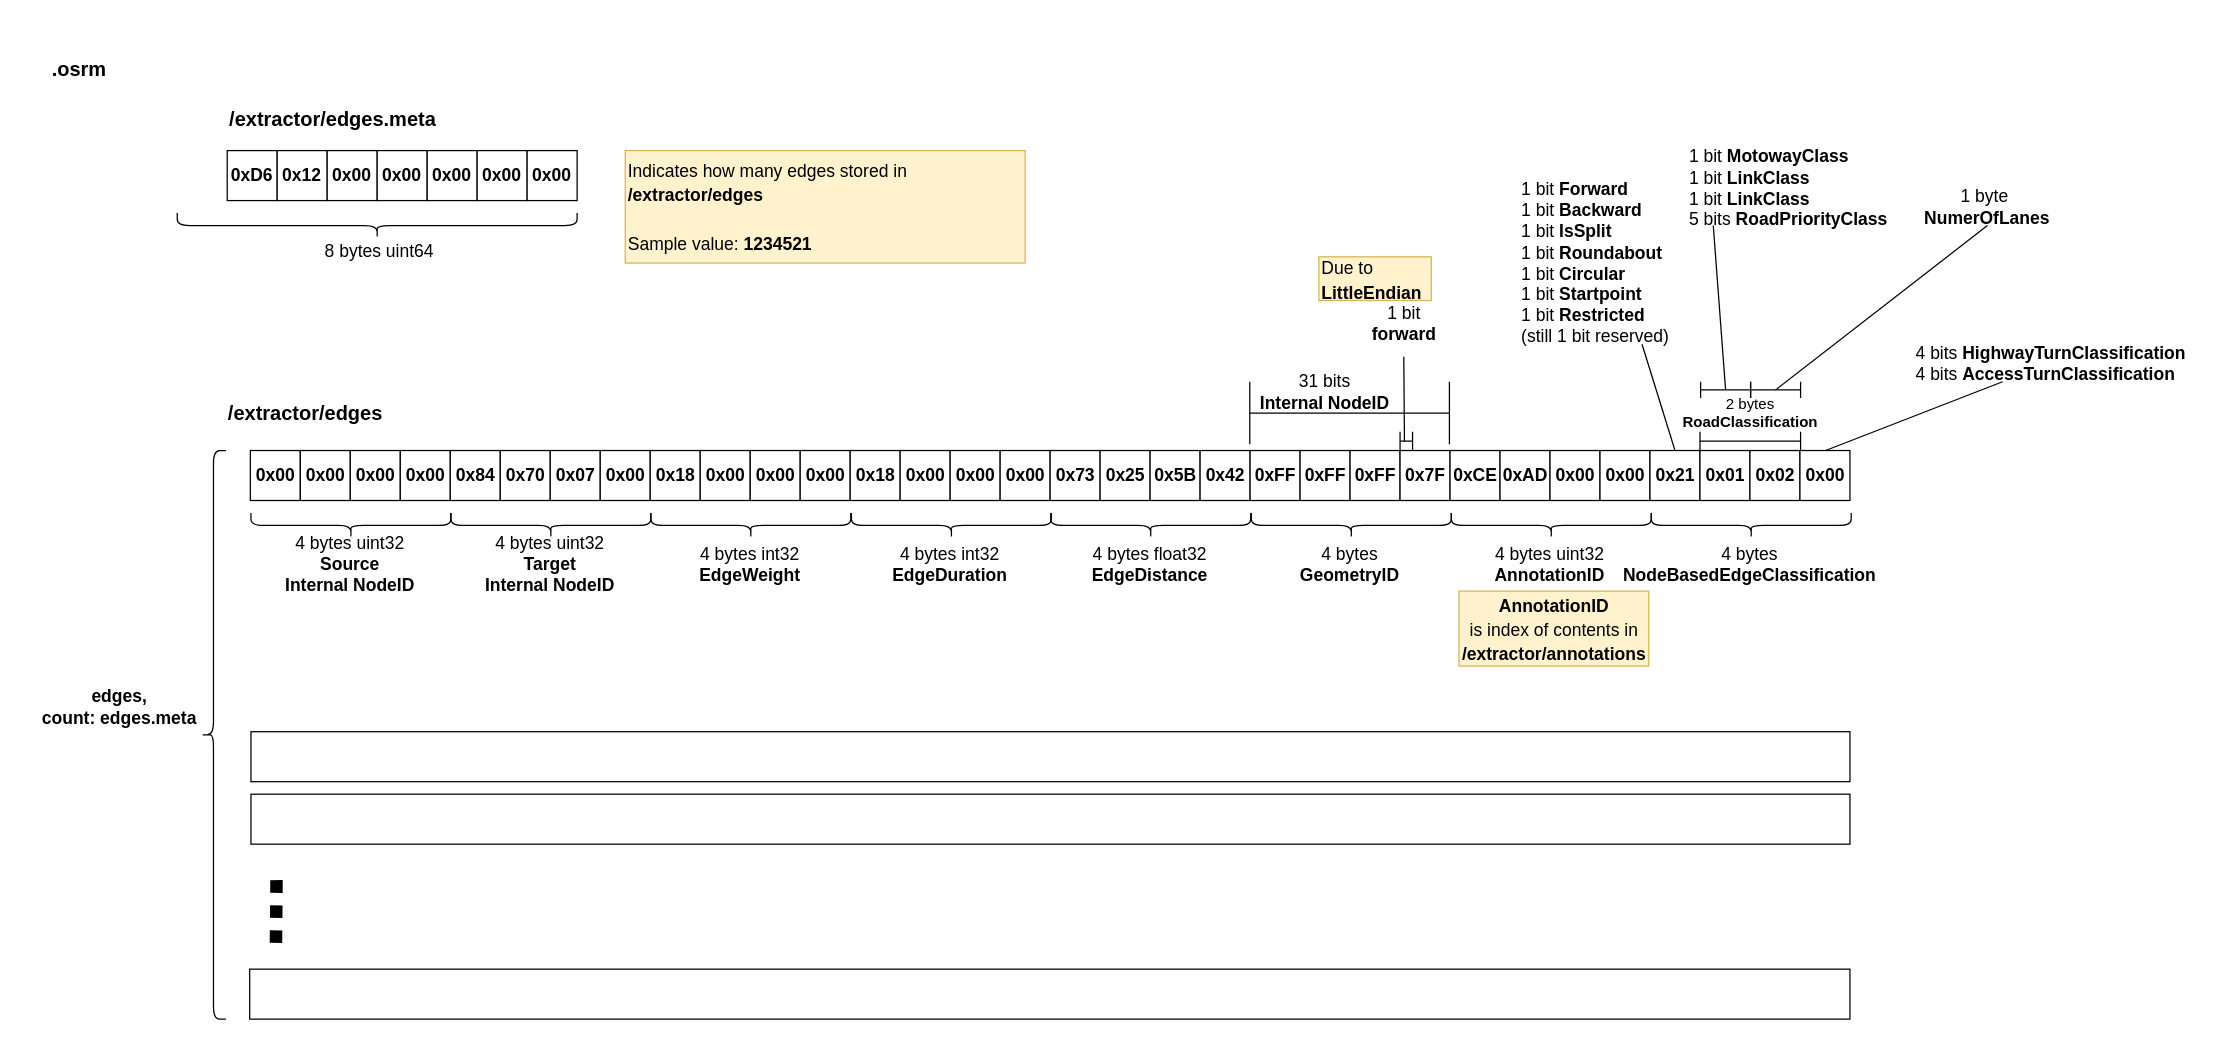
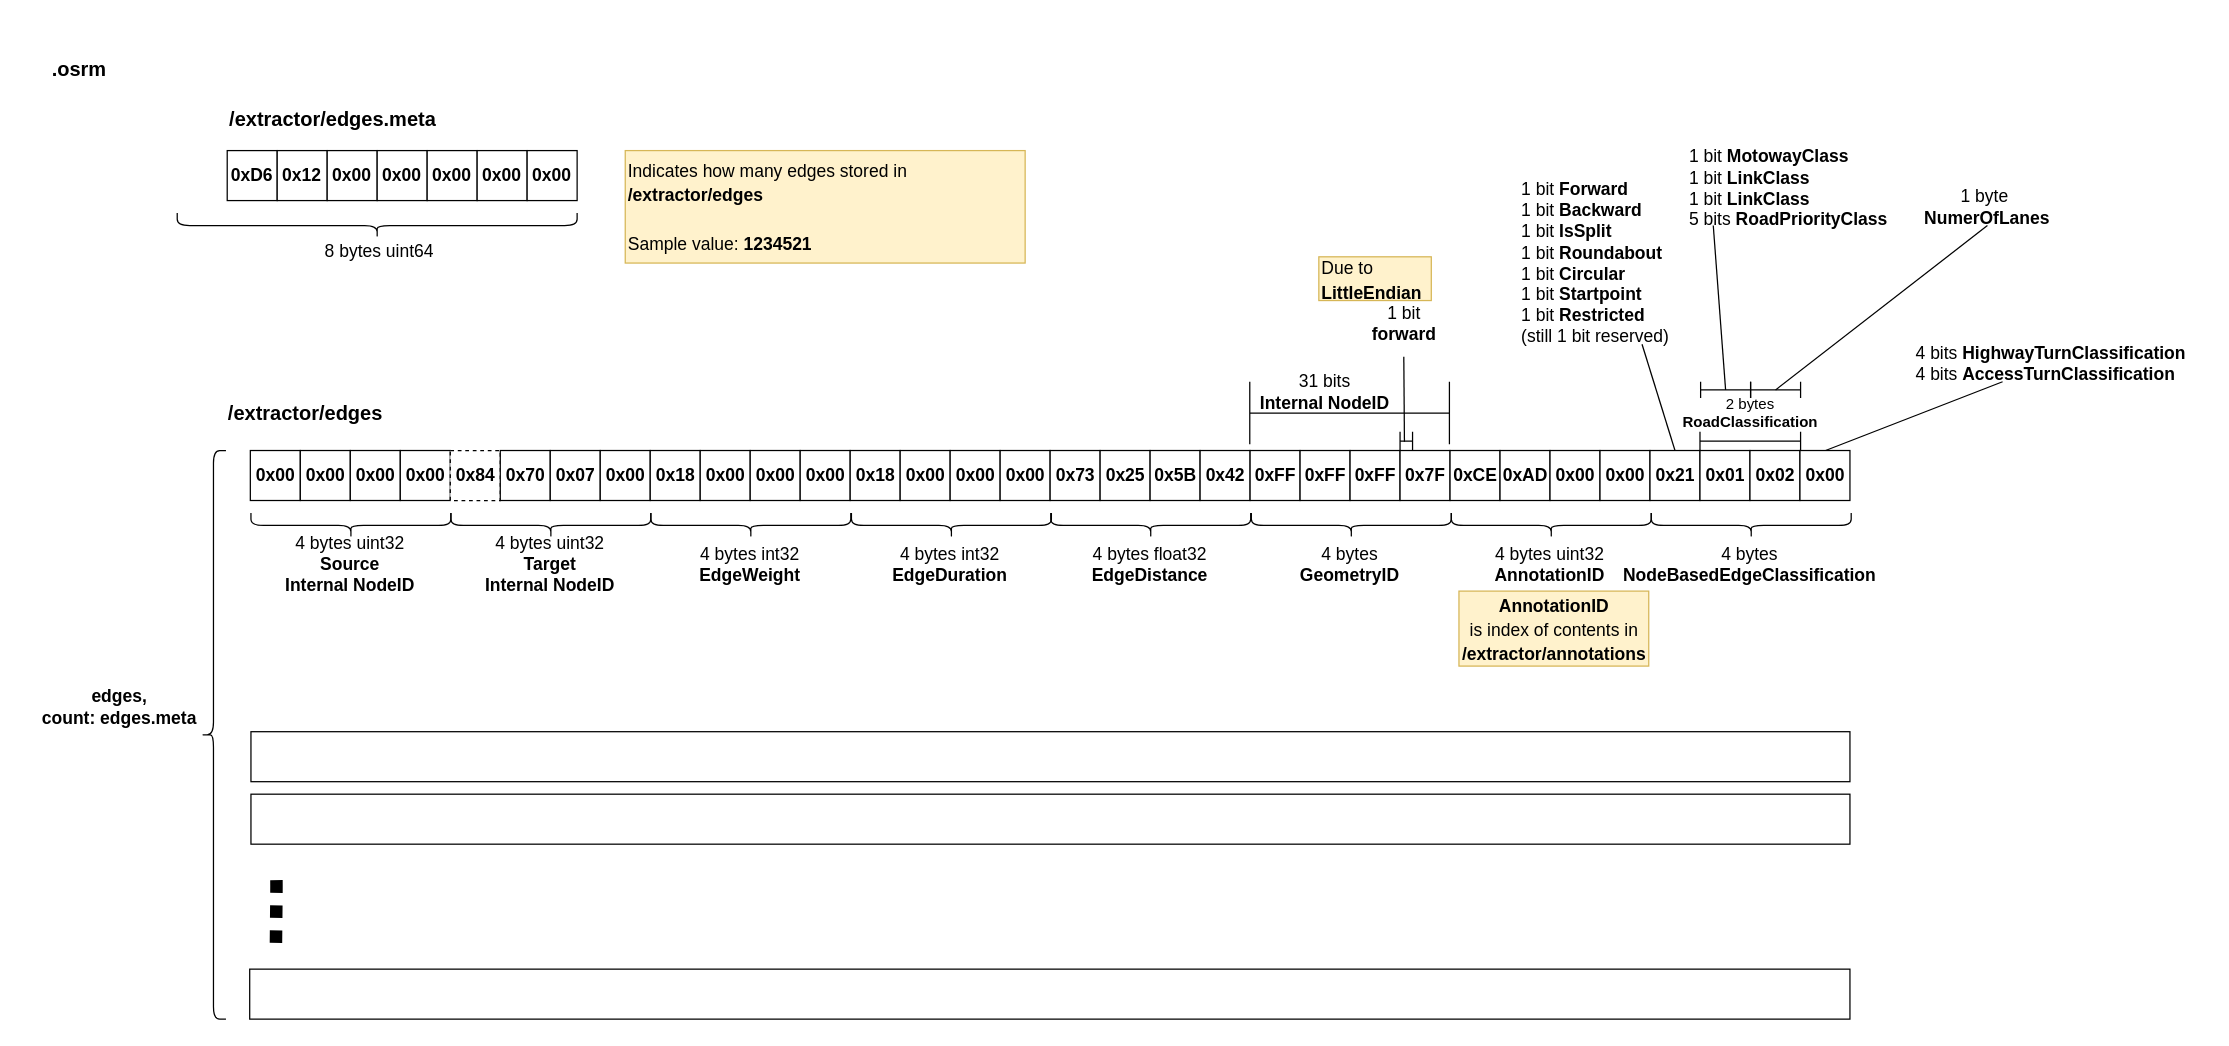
(475, 476) -> (475, 476)
